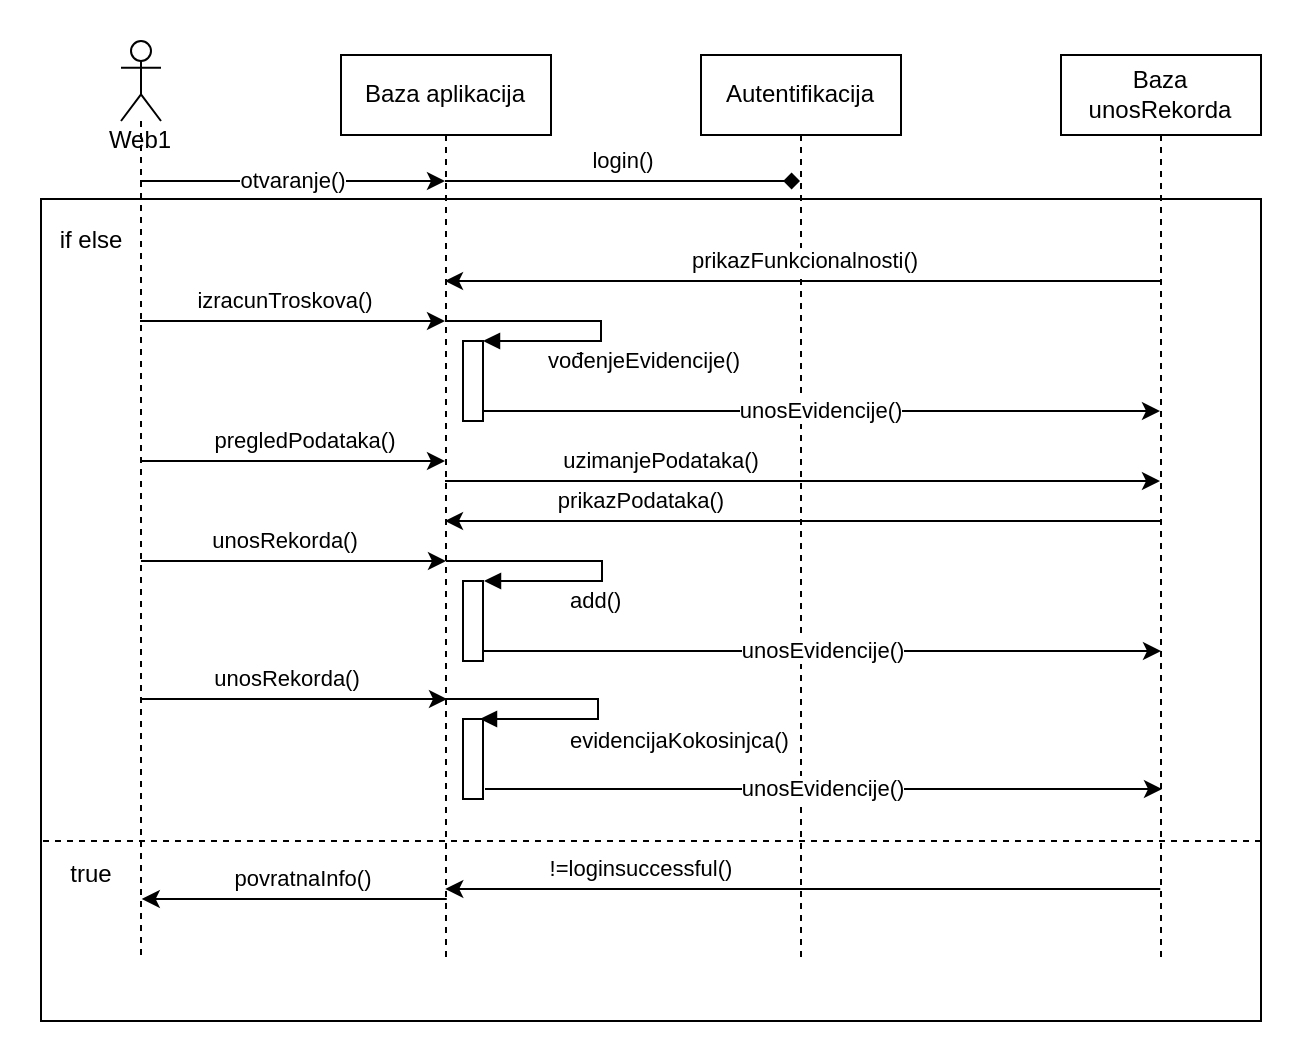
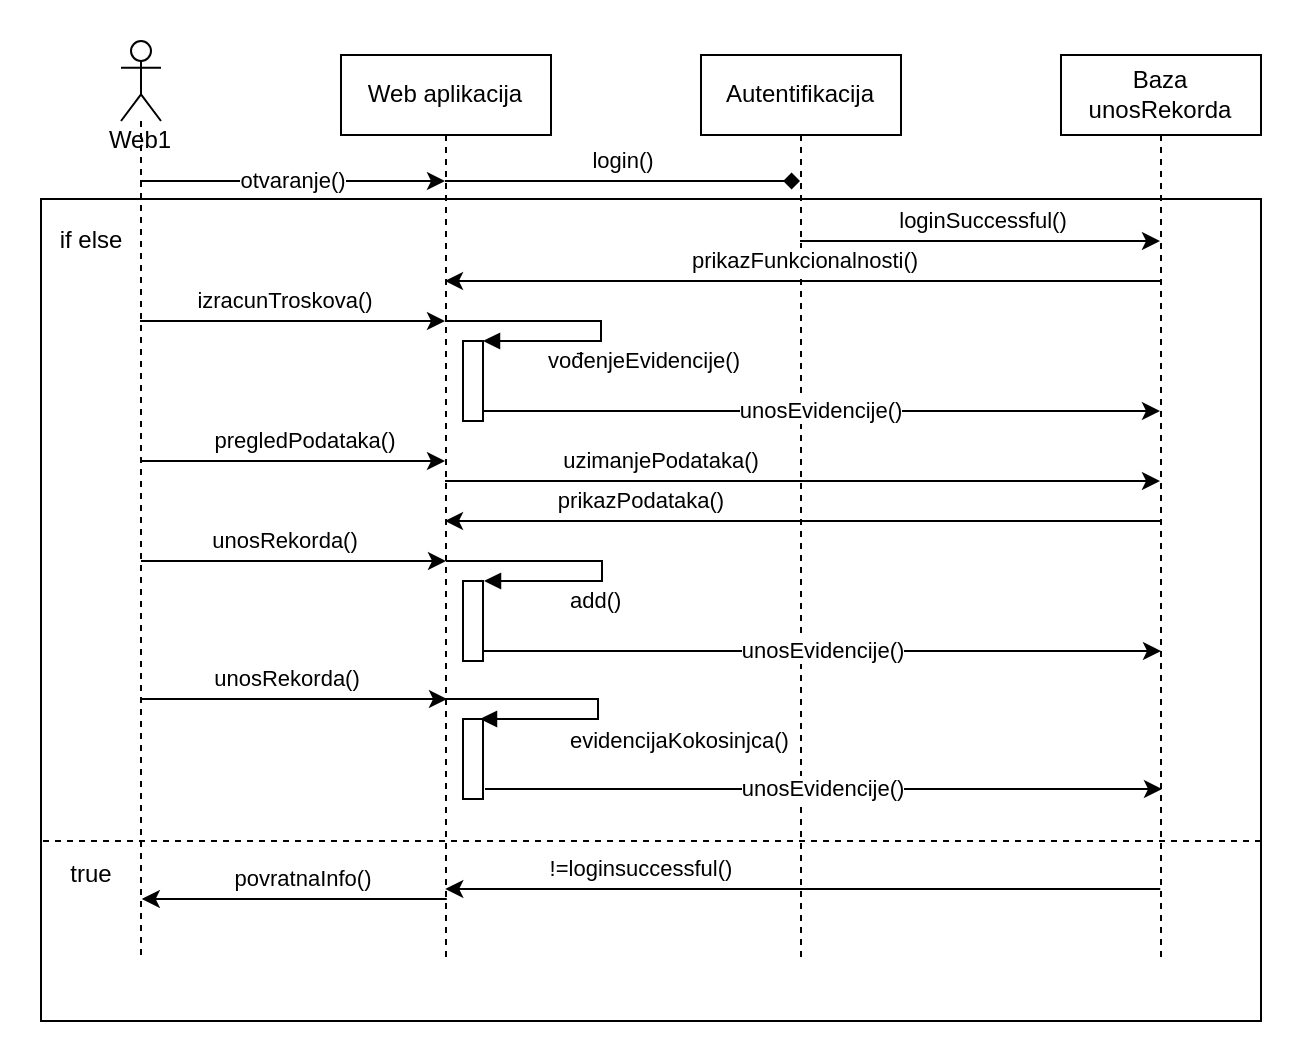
(446, 95) -> (446, 95)
none -> (976, 241)
